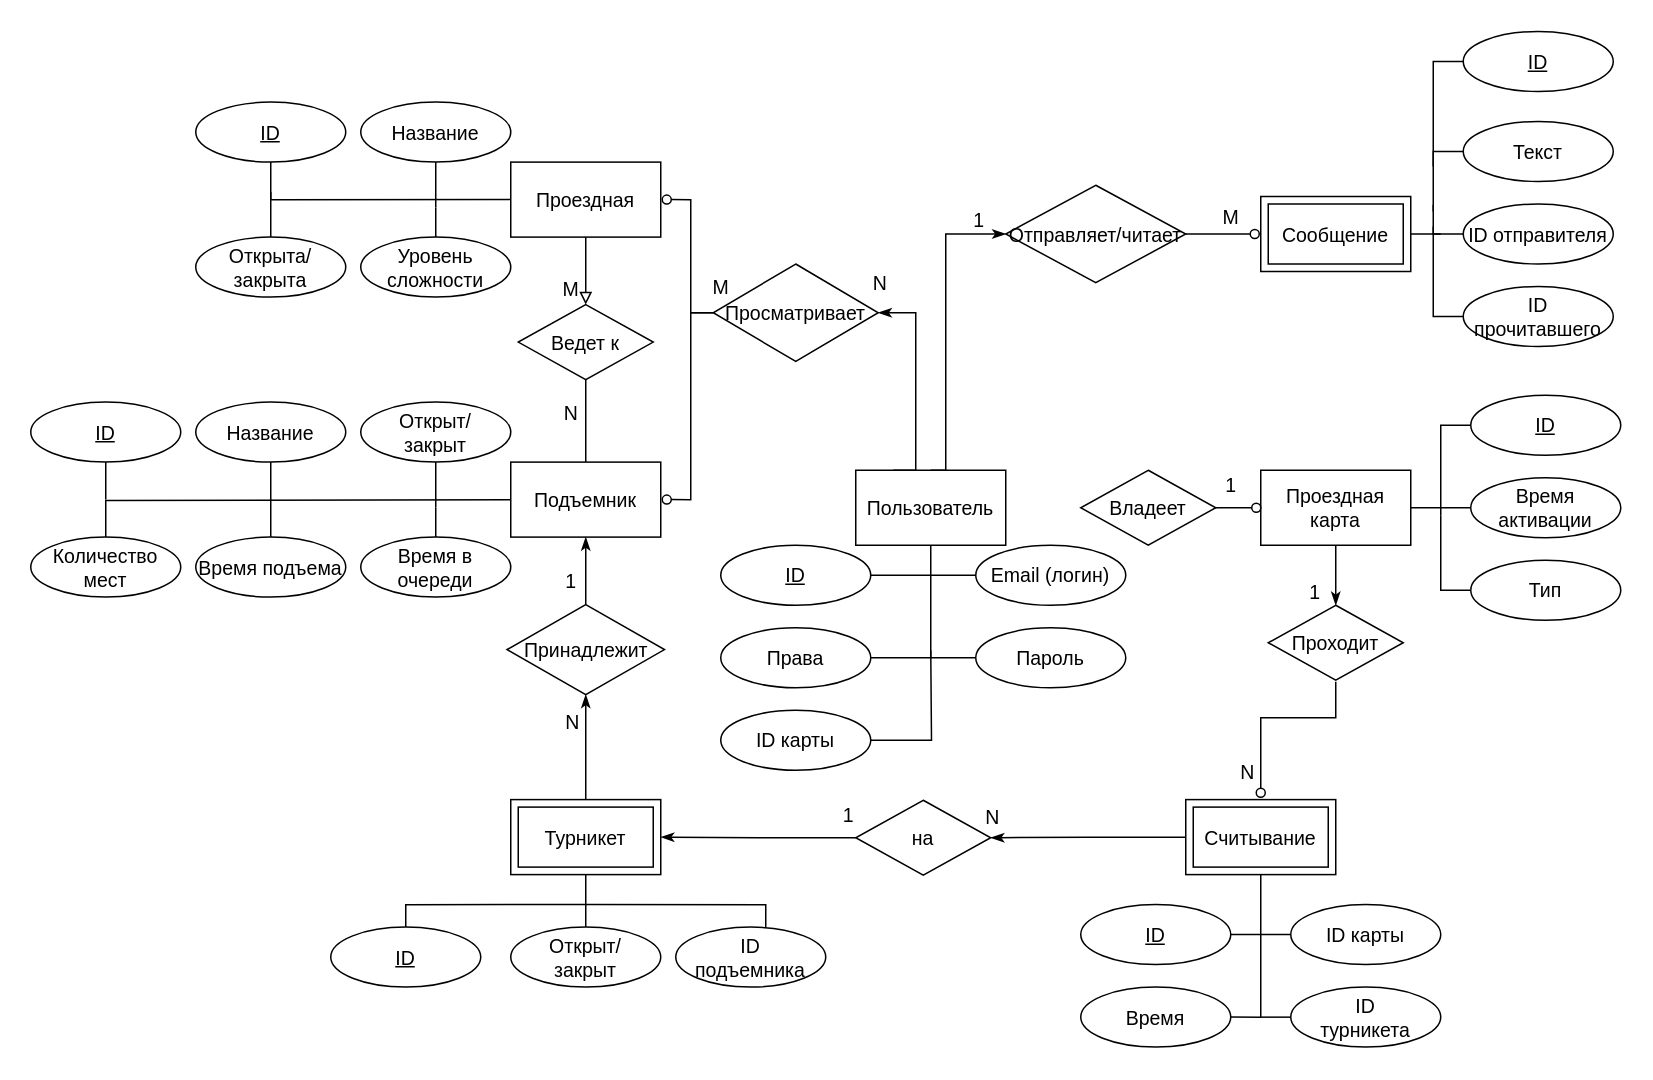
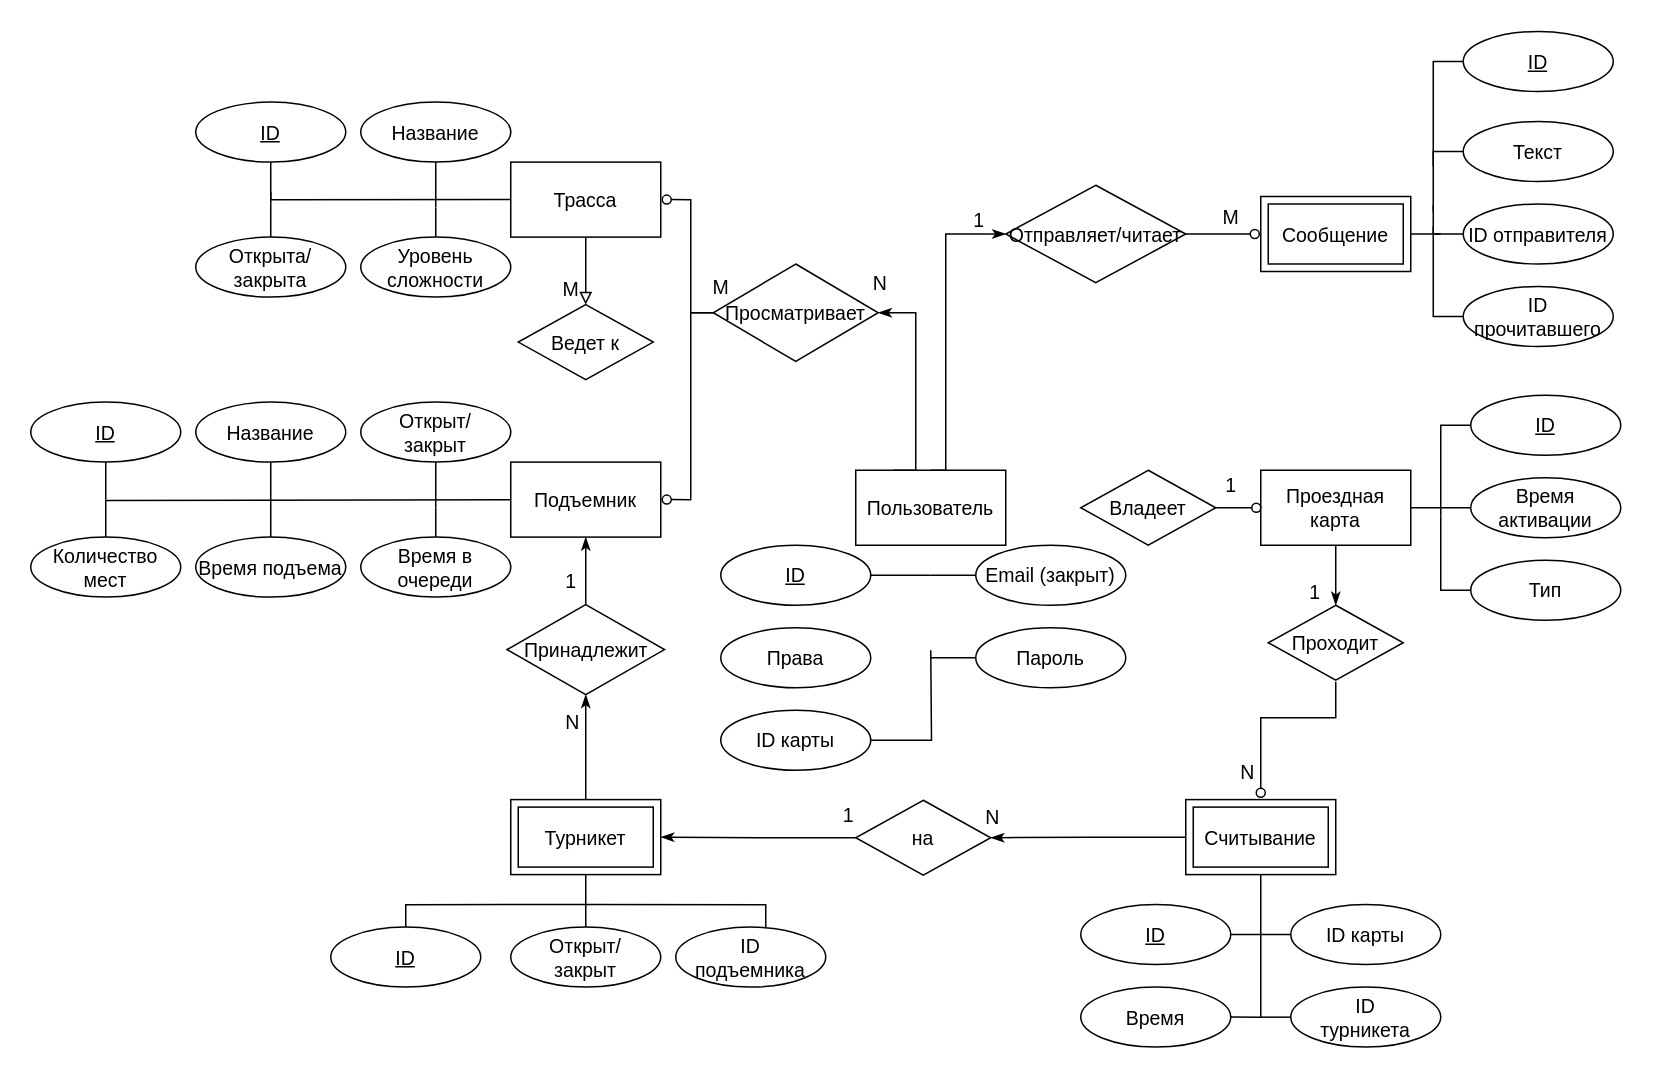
(586, 200) -> (586, 200)
(586, 421) -> none
(1051, 575) -> (1051, 575)
(931, 596) -> none
